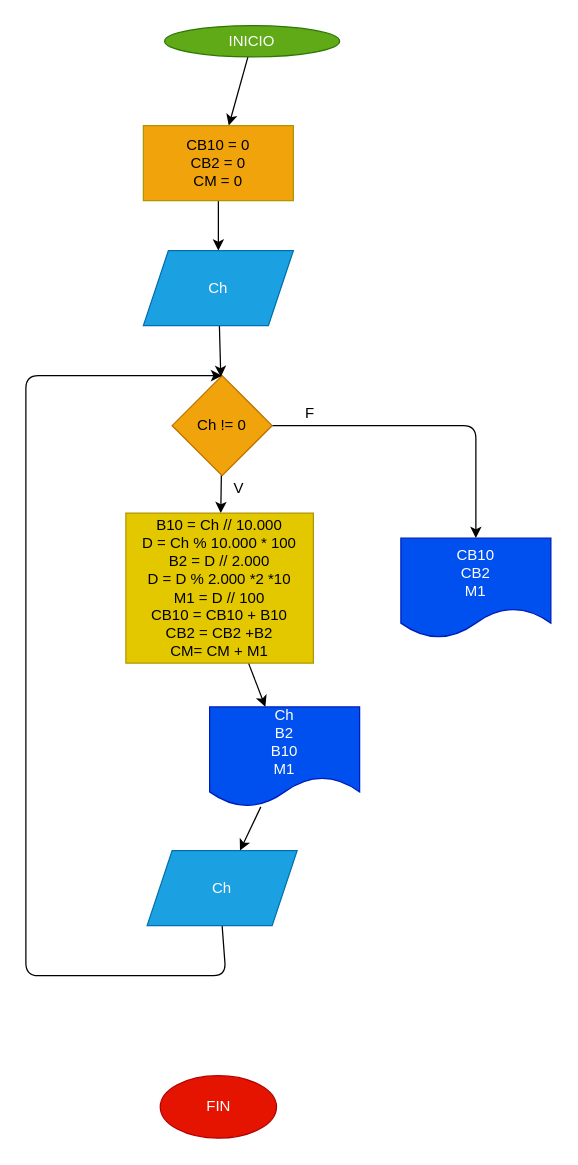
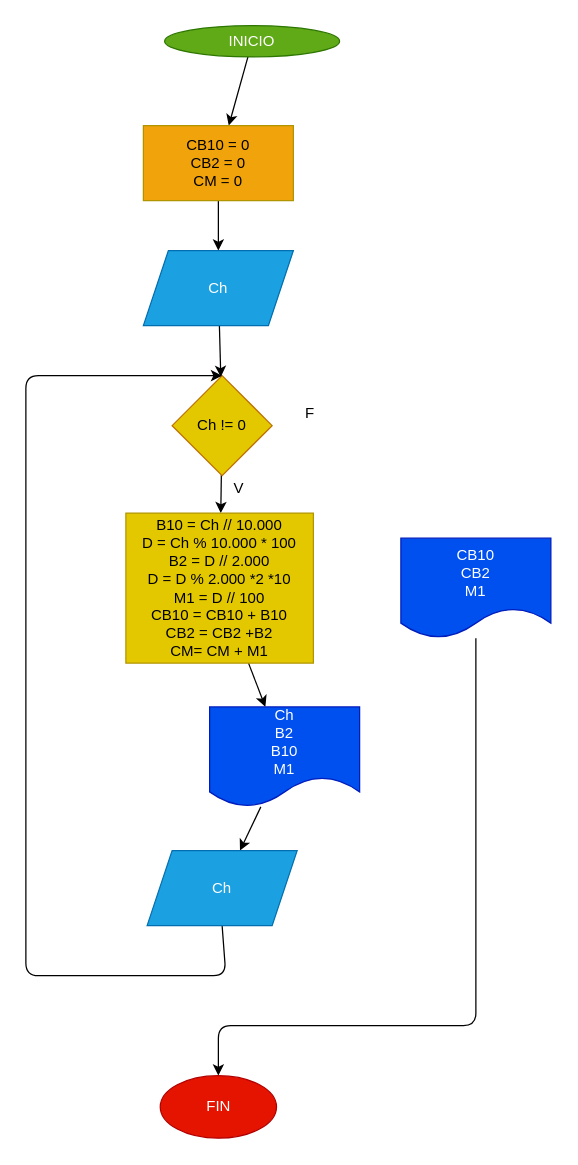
(222, 426) -> (222, 426)
(420, 426) -> none
none -> (476, 970)
